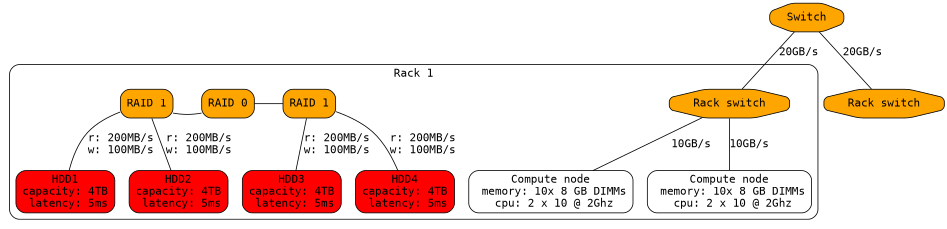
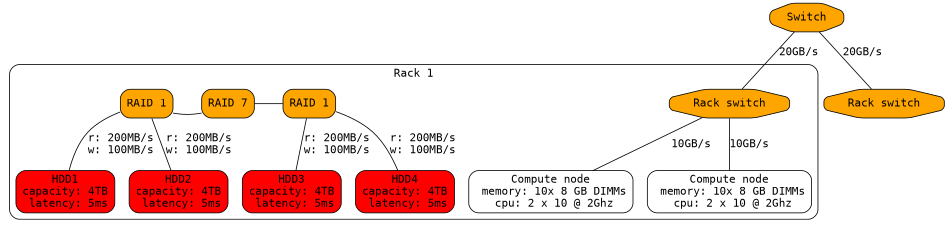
(228, 104) -> (228, 104)
